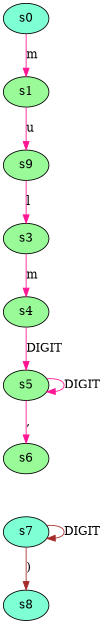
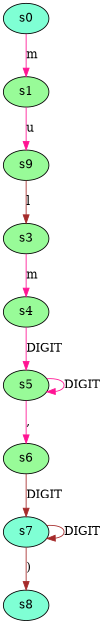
(26, 198) -> (26, 198)
none -> (26, 491)
